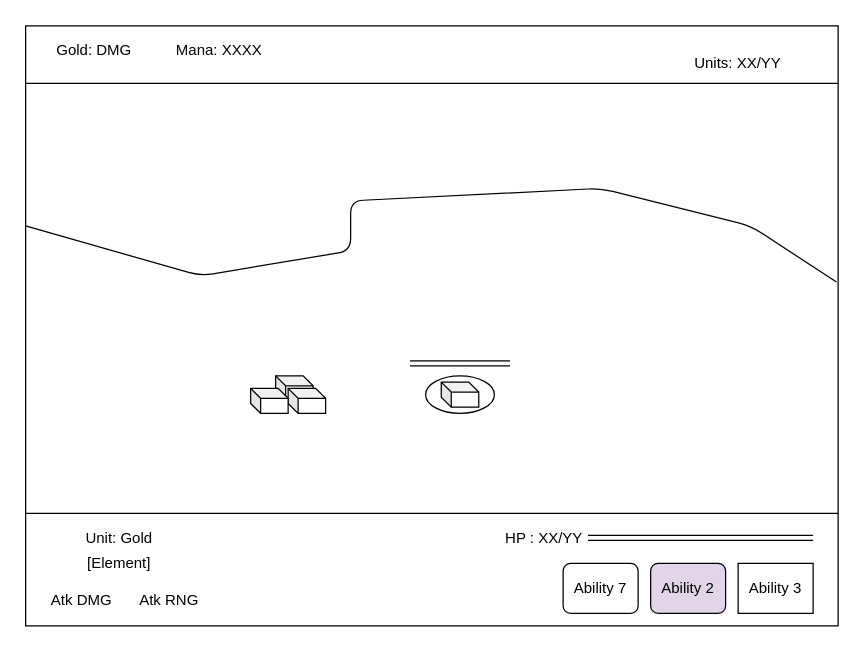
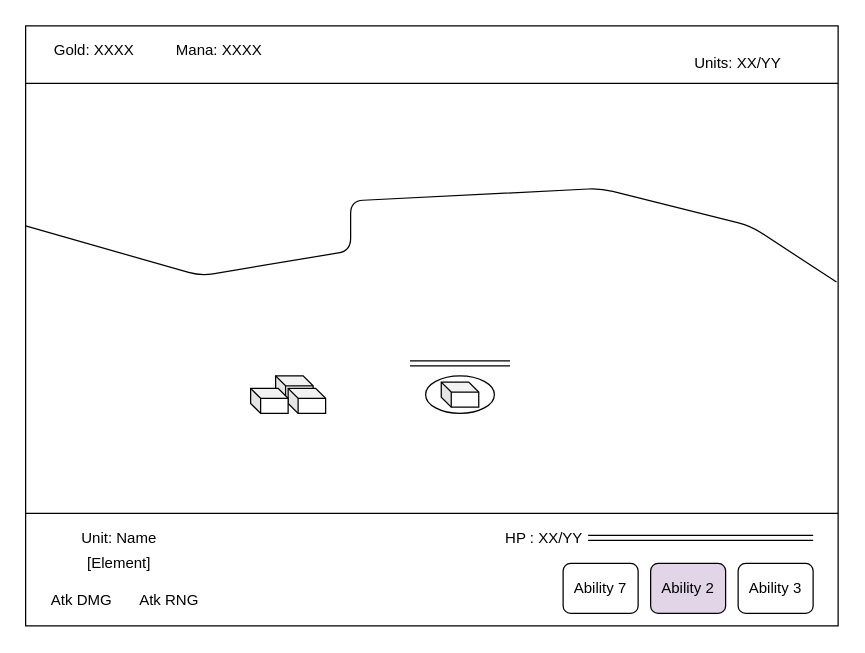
(94, 51) -> (94, 51)
(119, 538) -> (119, 538)
(776, 588) -> (776, 588)
